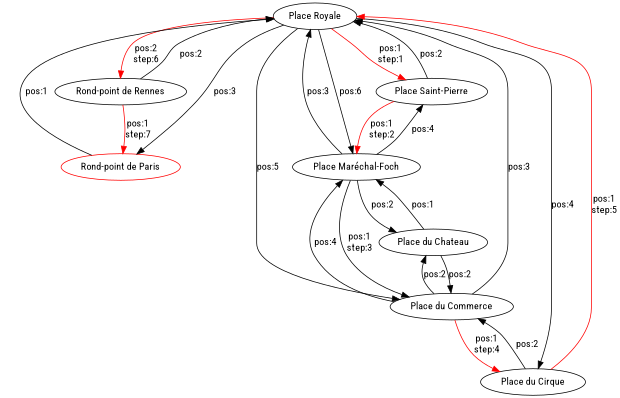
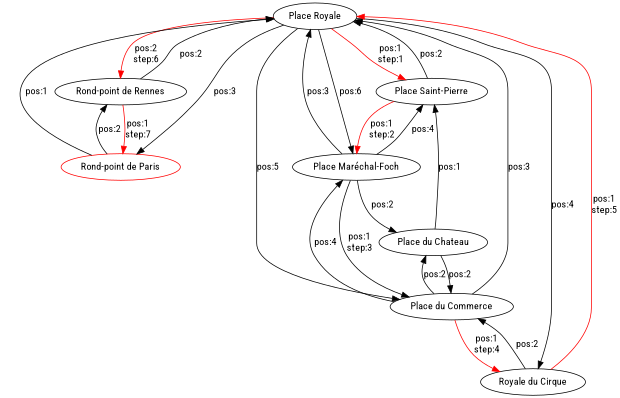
none -> (96, 133)
(405, 205) -> (438, 171)
(533, 382) -> (533, 382)
